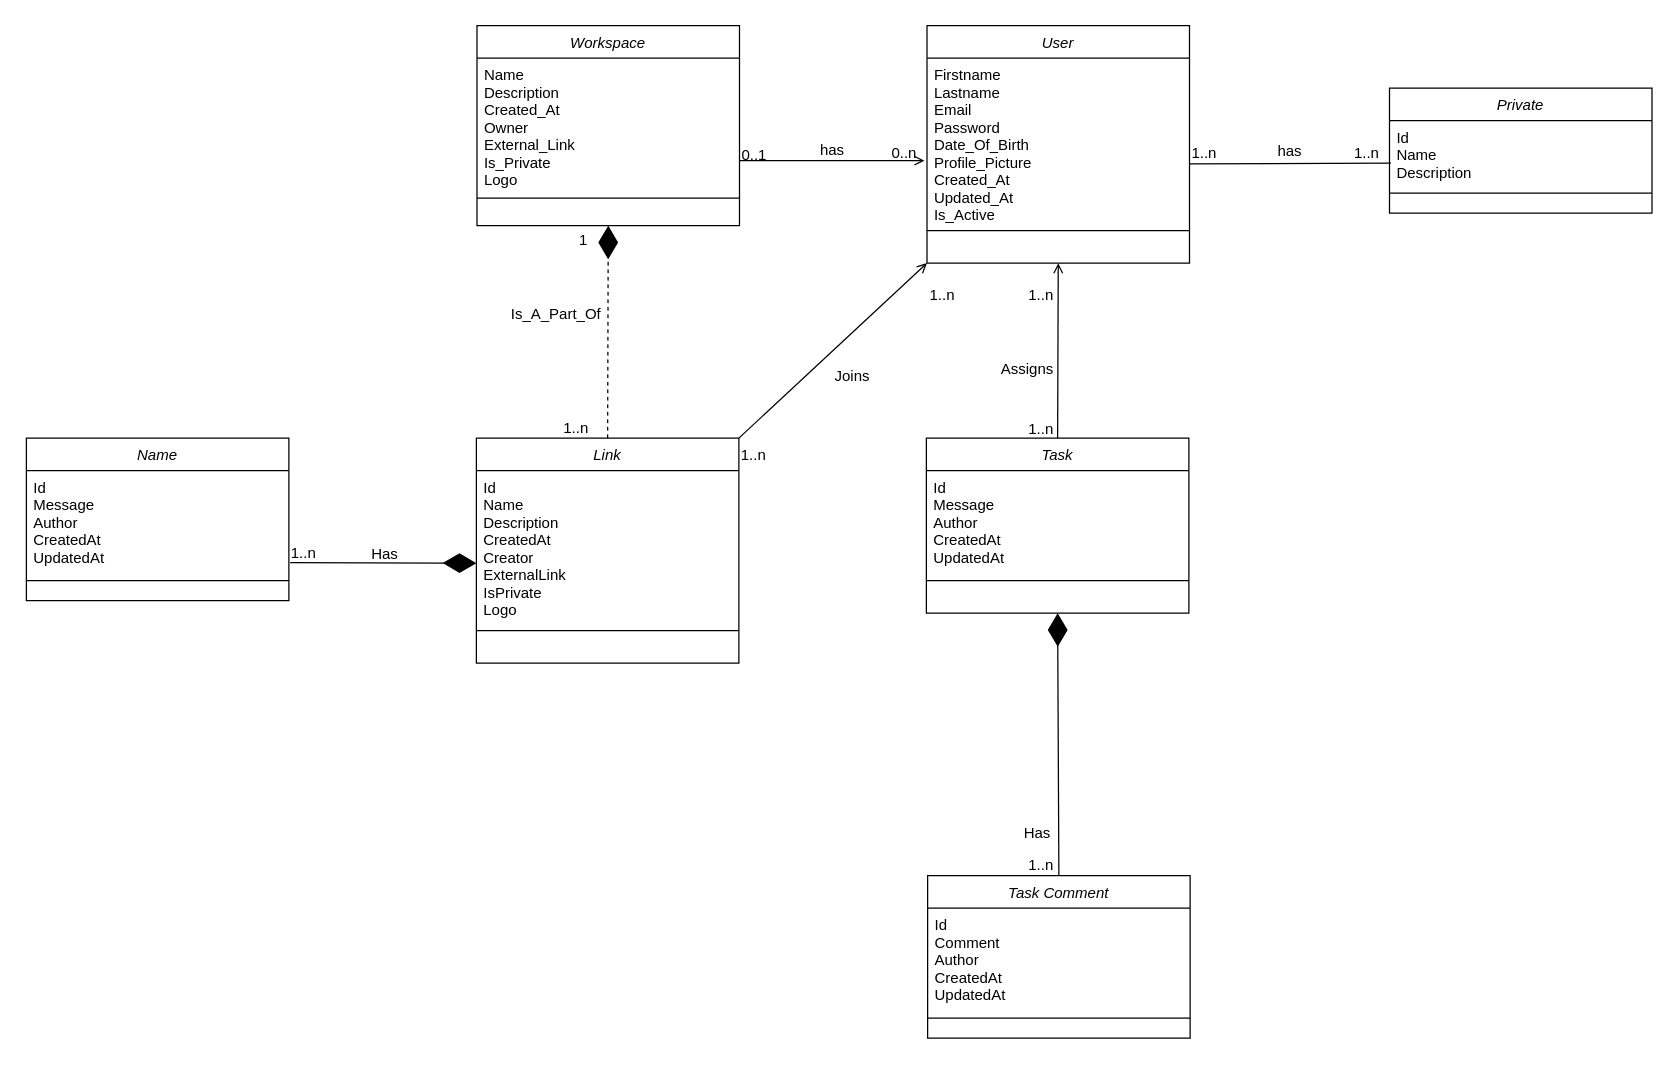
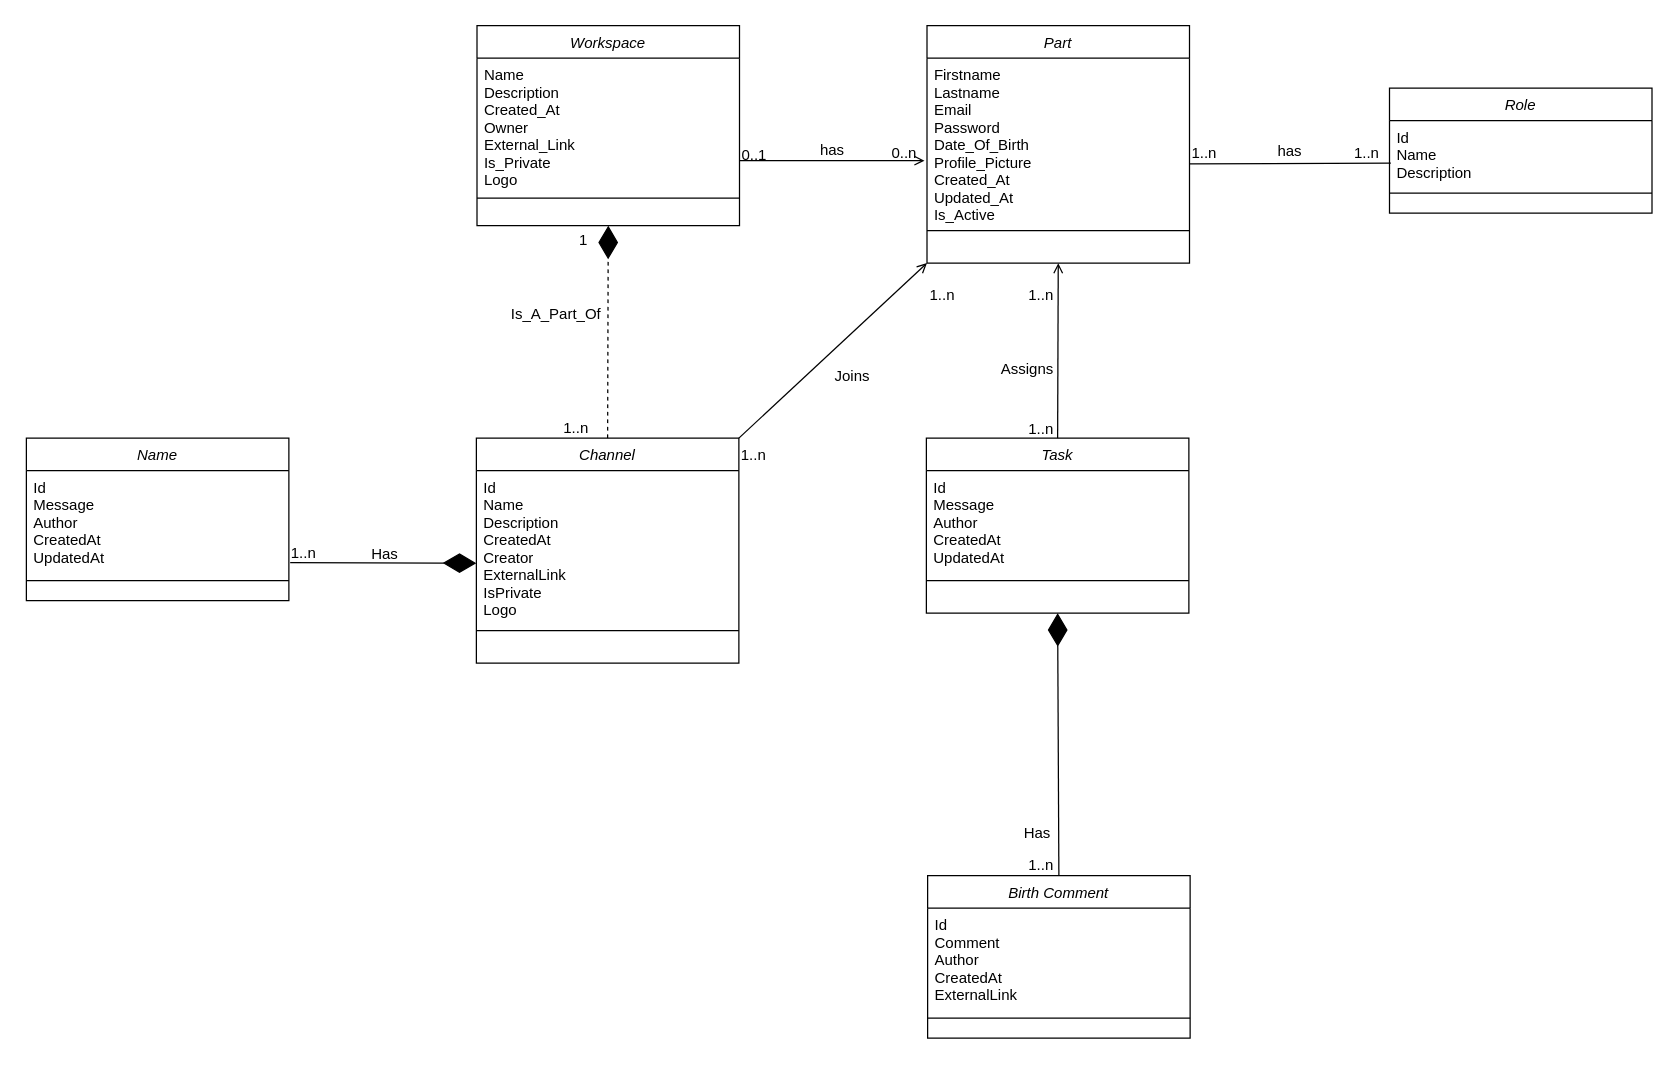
(1058, 43) -> (1058, 43)
(1520, 105) -> (1520, 105)
(607, 455) -> (607, 455)
(1058, 893) -> (1058, 893)
(943, 925) -> (943, 925)
